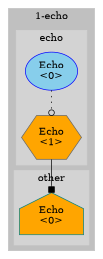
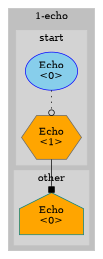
(52, 38) -> (52, 38)
